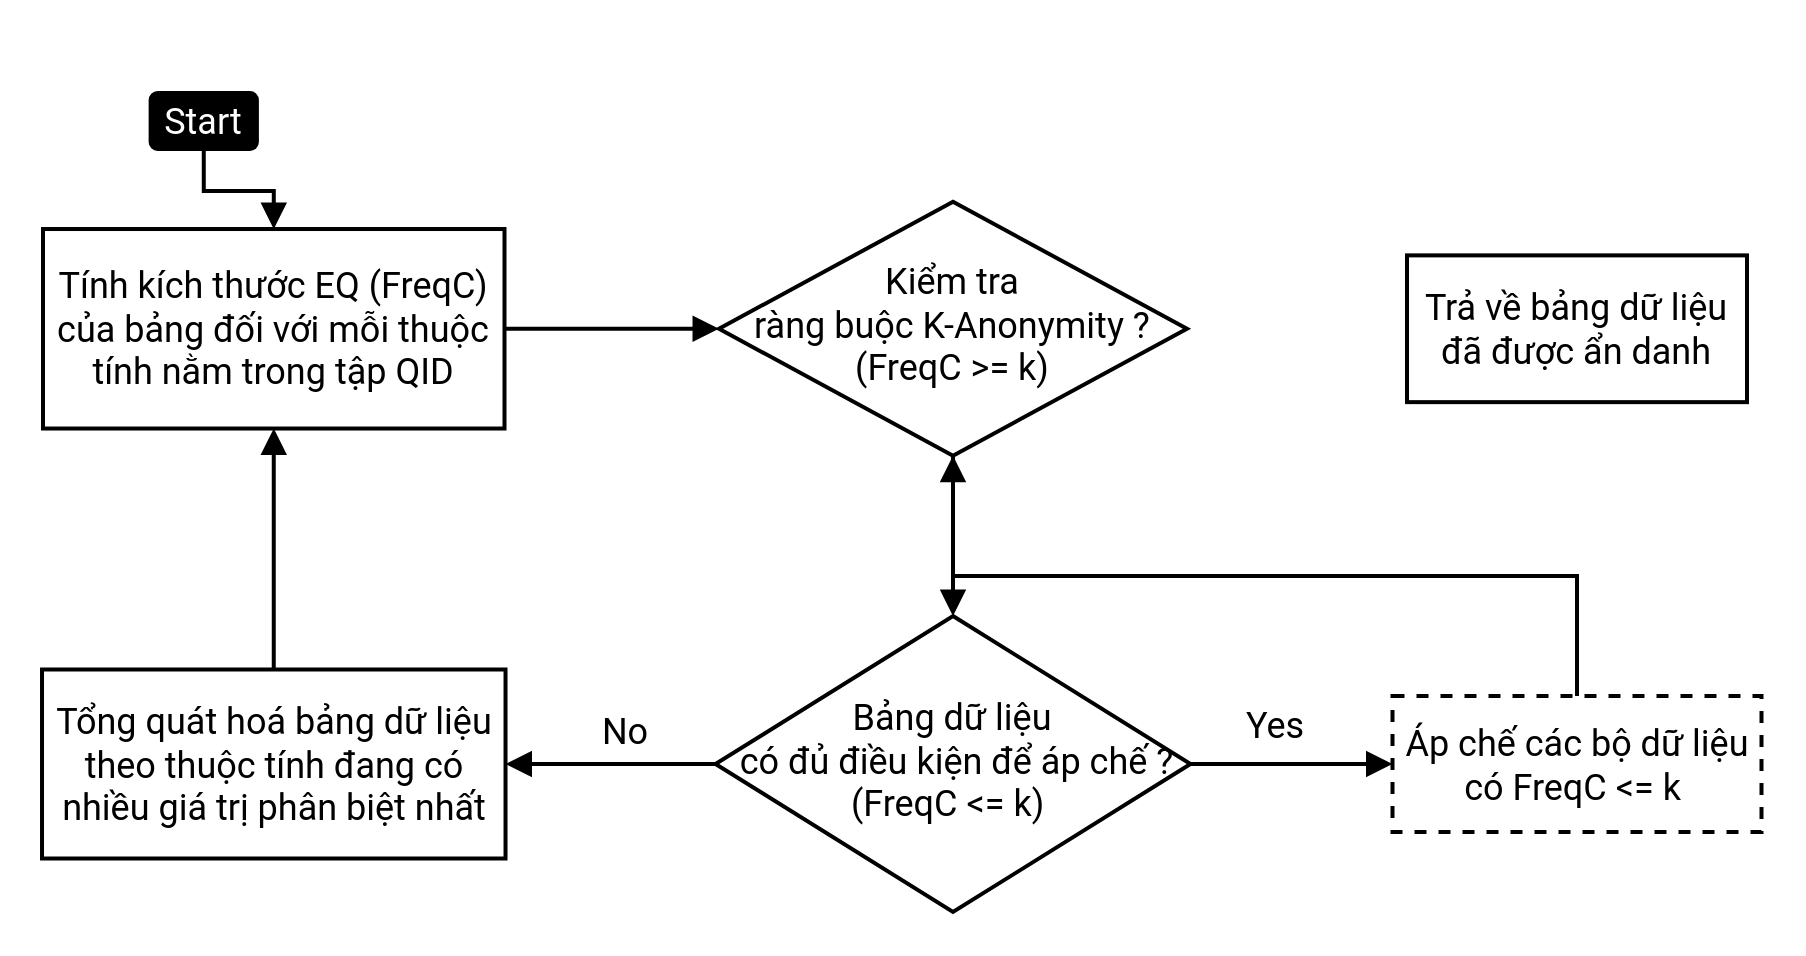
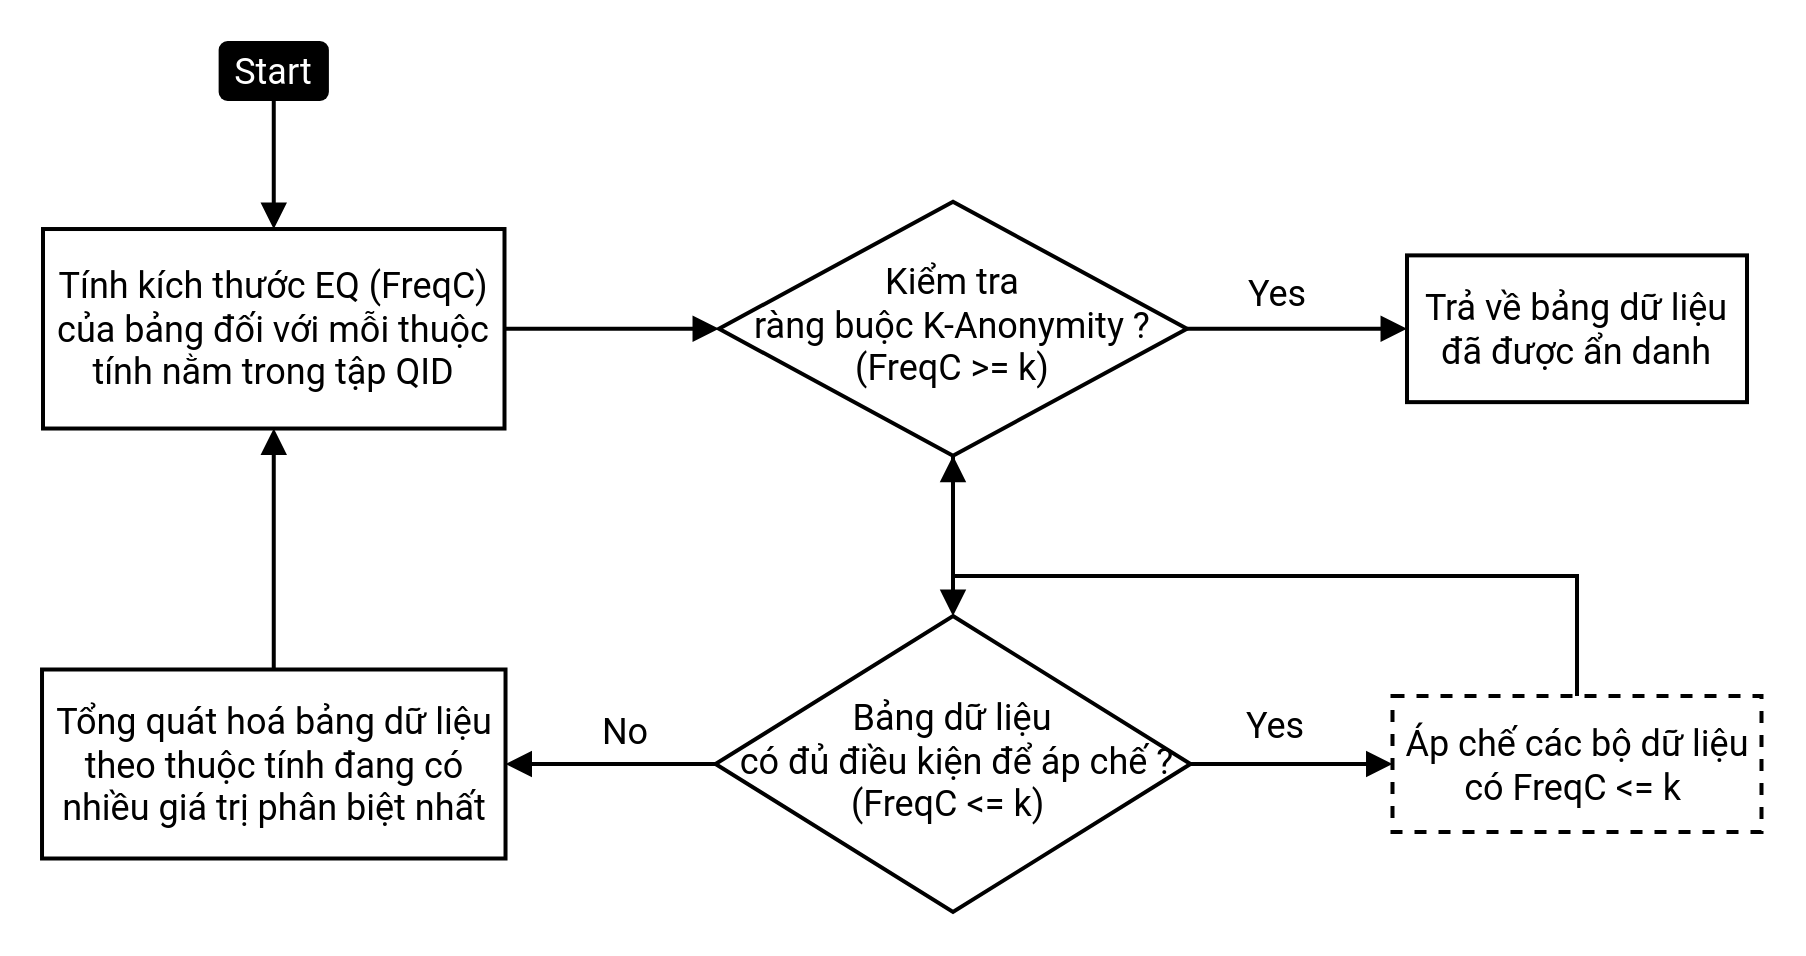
(204, 121) -> (274, 71)
none -> (1285, 329)
